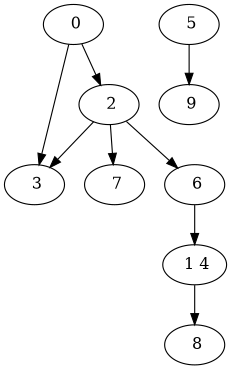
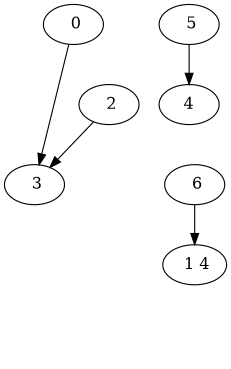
(89, 59) -> none
(189, 105) -> (189, 105)
(148, 141) -> none
(115, 185) -> none
(195, 345) -> none
